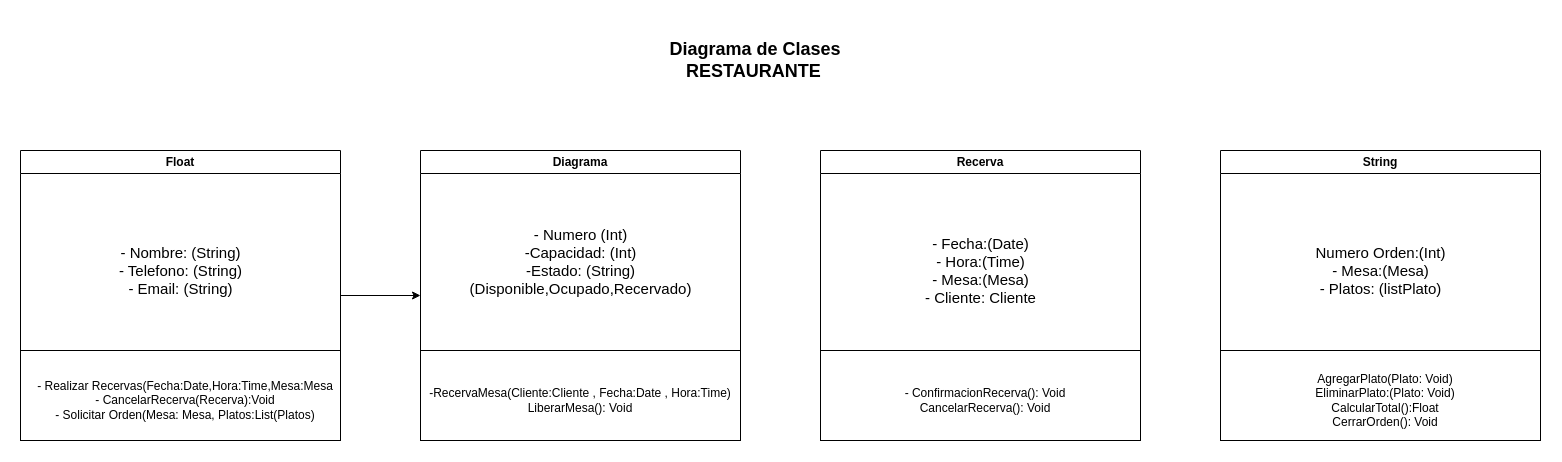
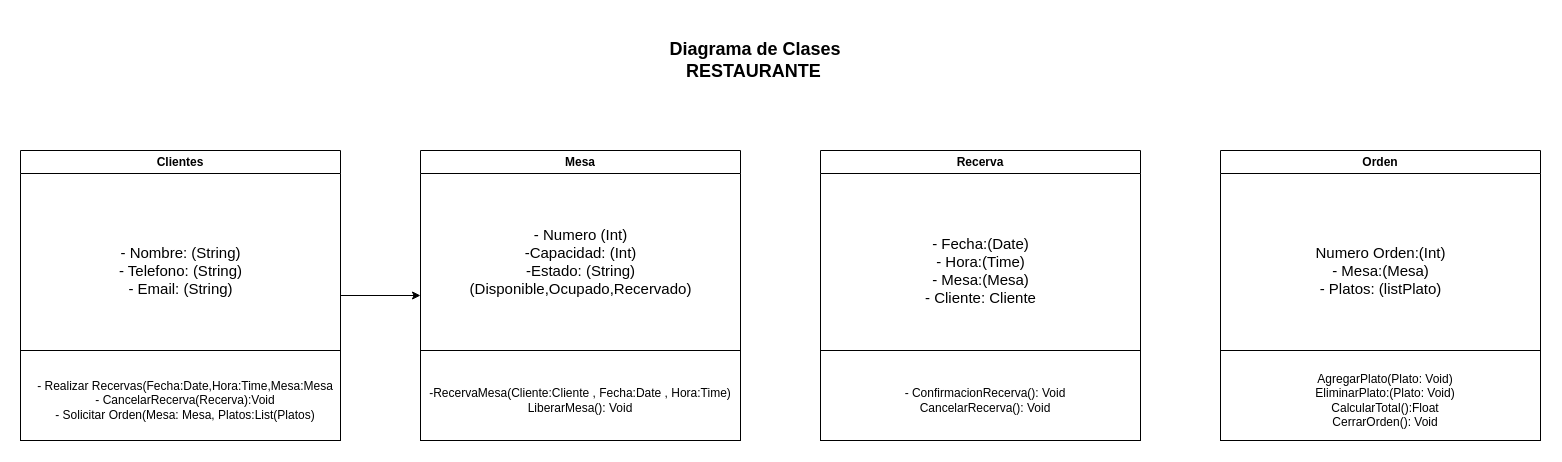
(181, 163) -> (181, 163)
(581, 163) -> (581, 163)
(1381, 163) -> (1381, 163)
